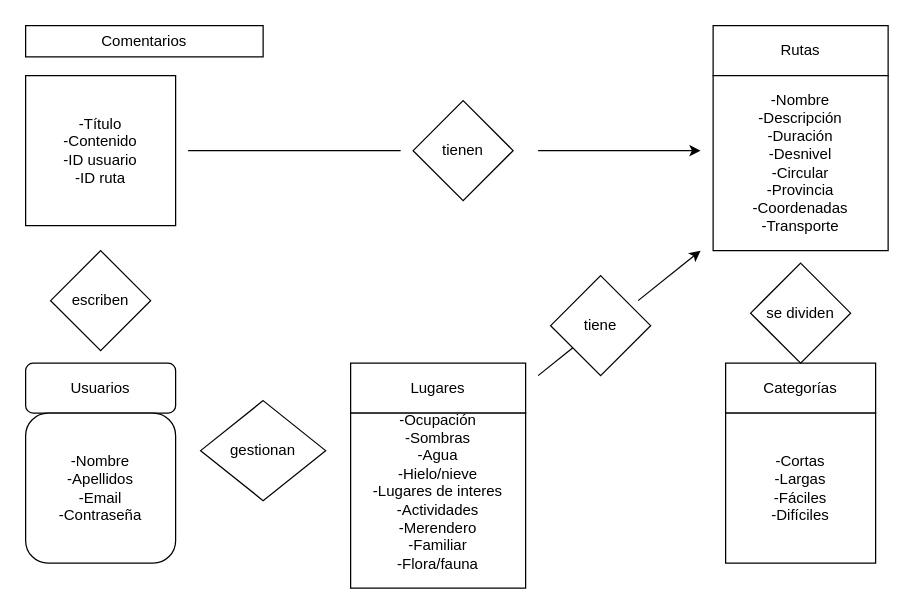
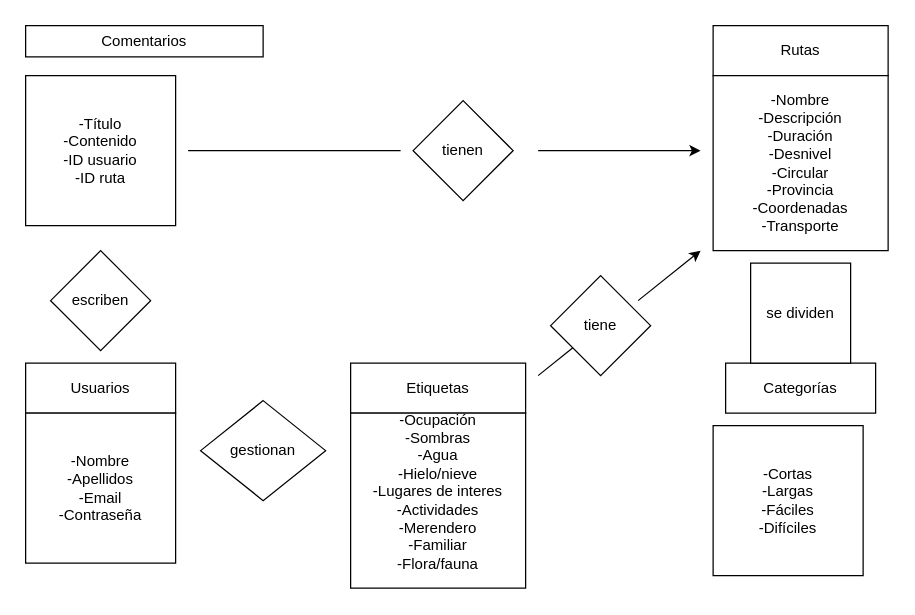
(801, 313) -> (801, 313)
(101, 388) -> (101, 388)
(438, 388) -> (438, 388)
(101, 488) -> (101, 488)
(801, 488) -> (788, 501)
